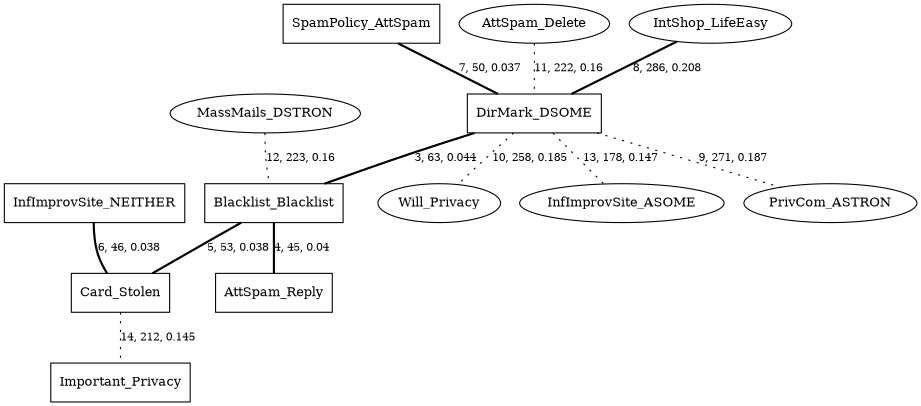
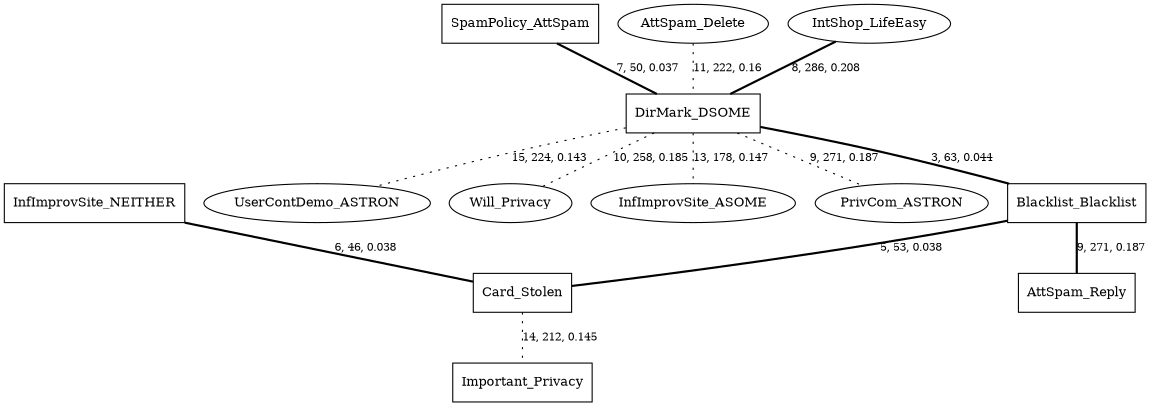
(265, 113) -> none
none -> (317, 203)
(302, 248) -> (1111, 248)
